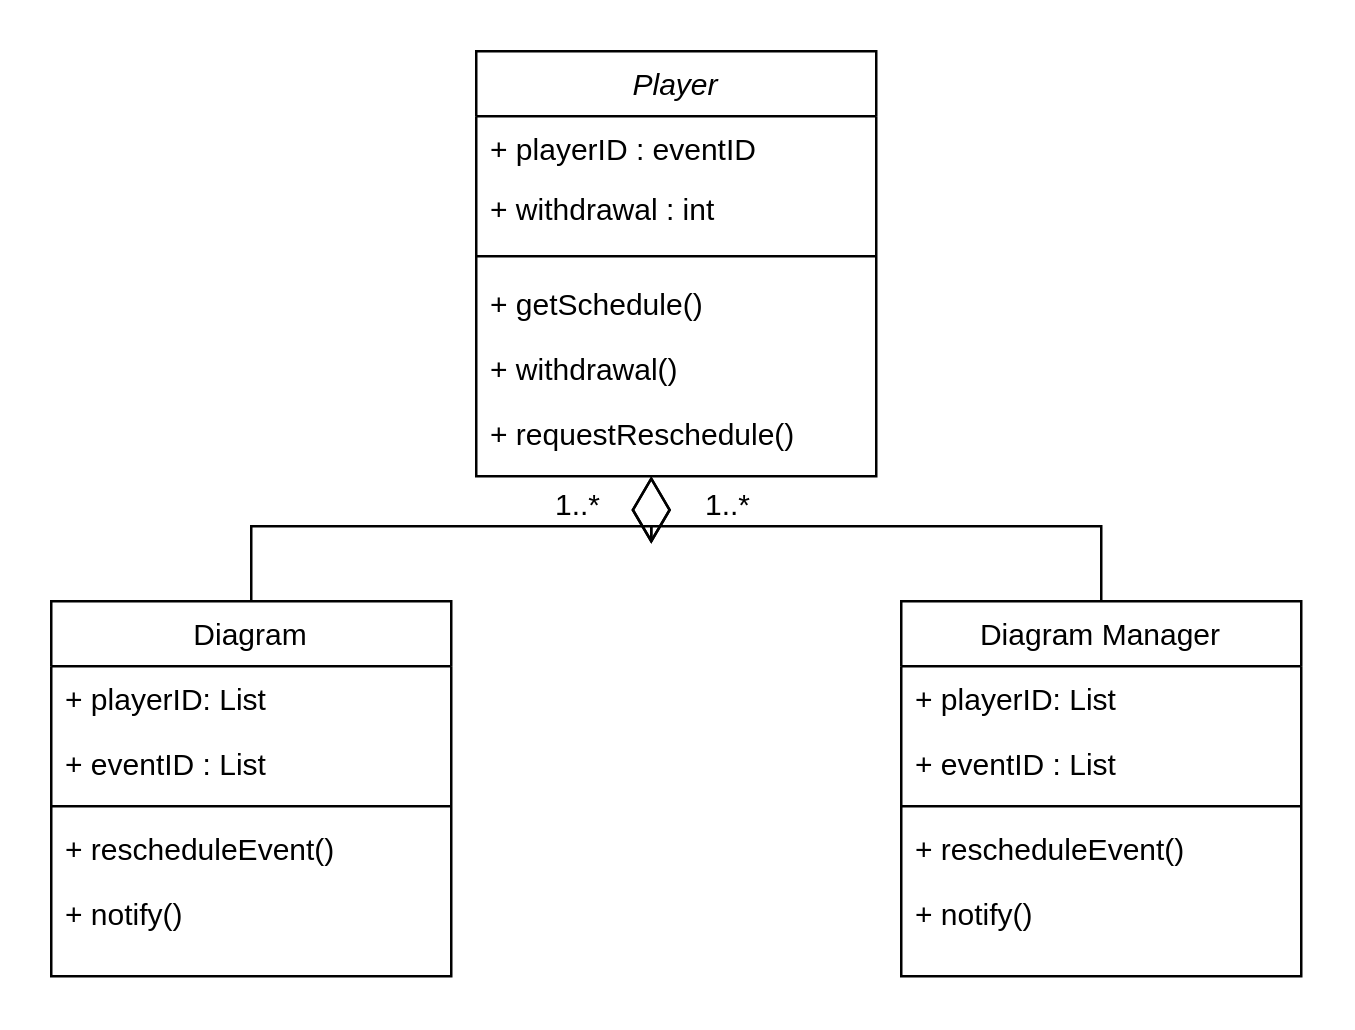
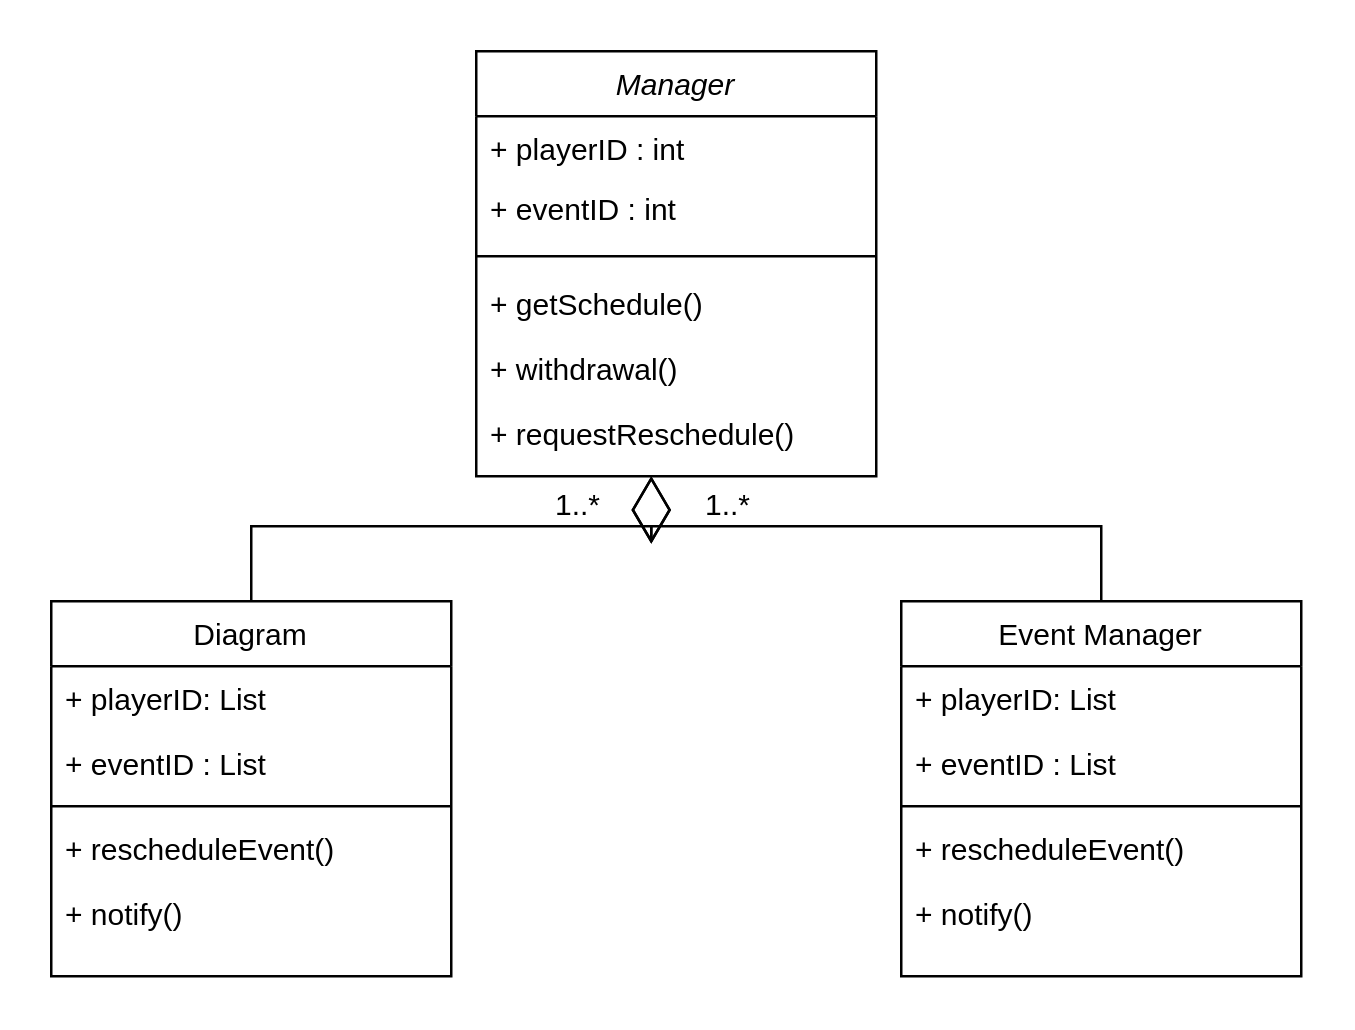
(675, 85) -> (675, 85)
(639, 150) -> (601, 150)
(614, 210) -> (597, 210)
(1100, 635) -> (1100, 635)
